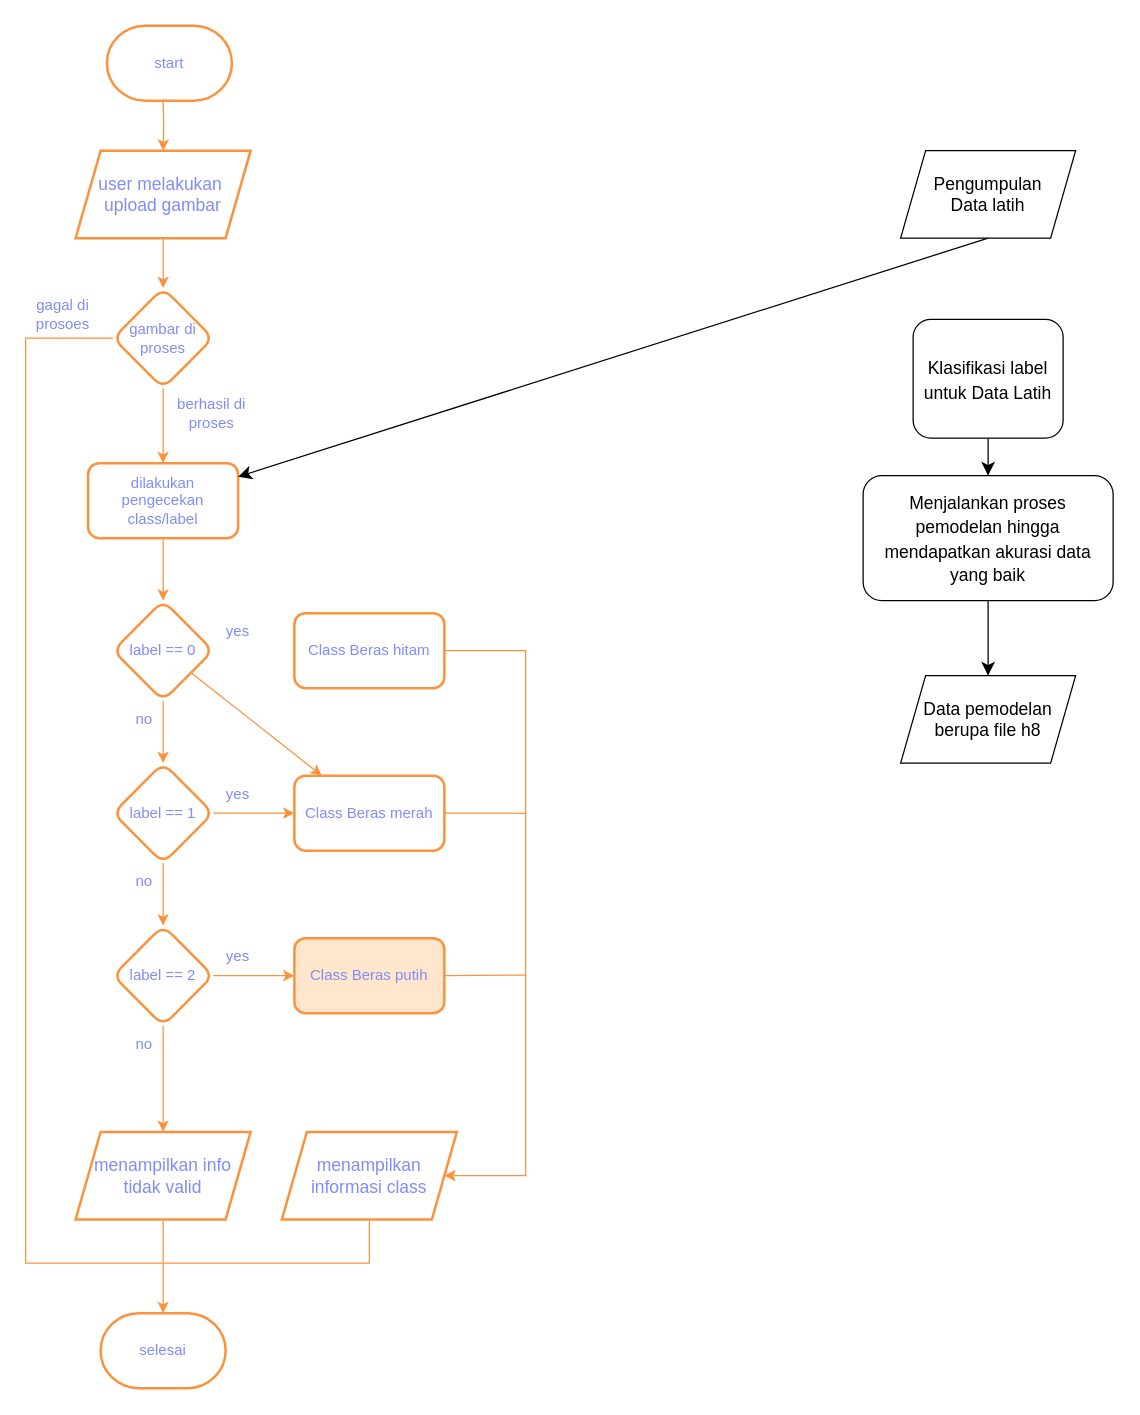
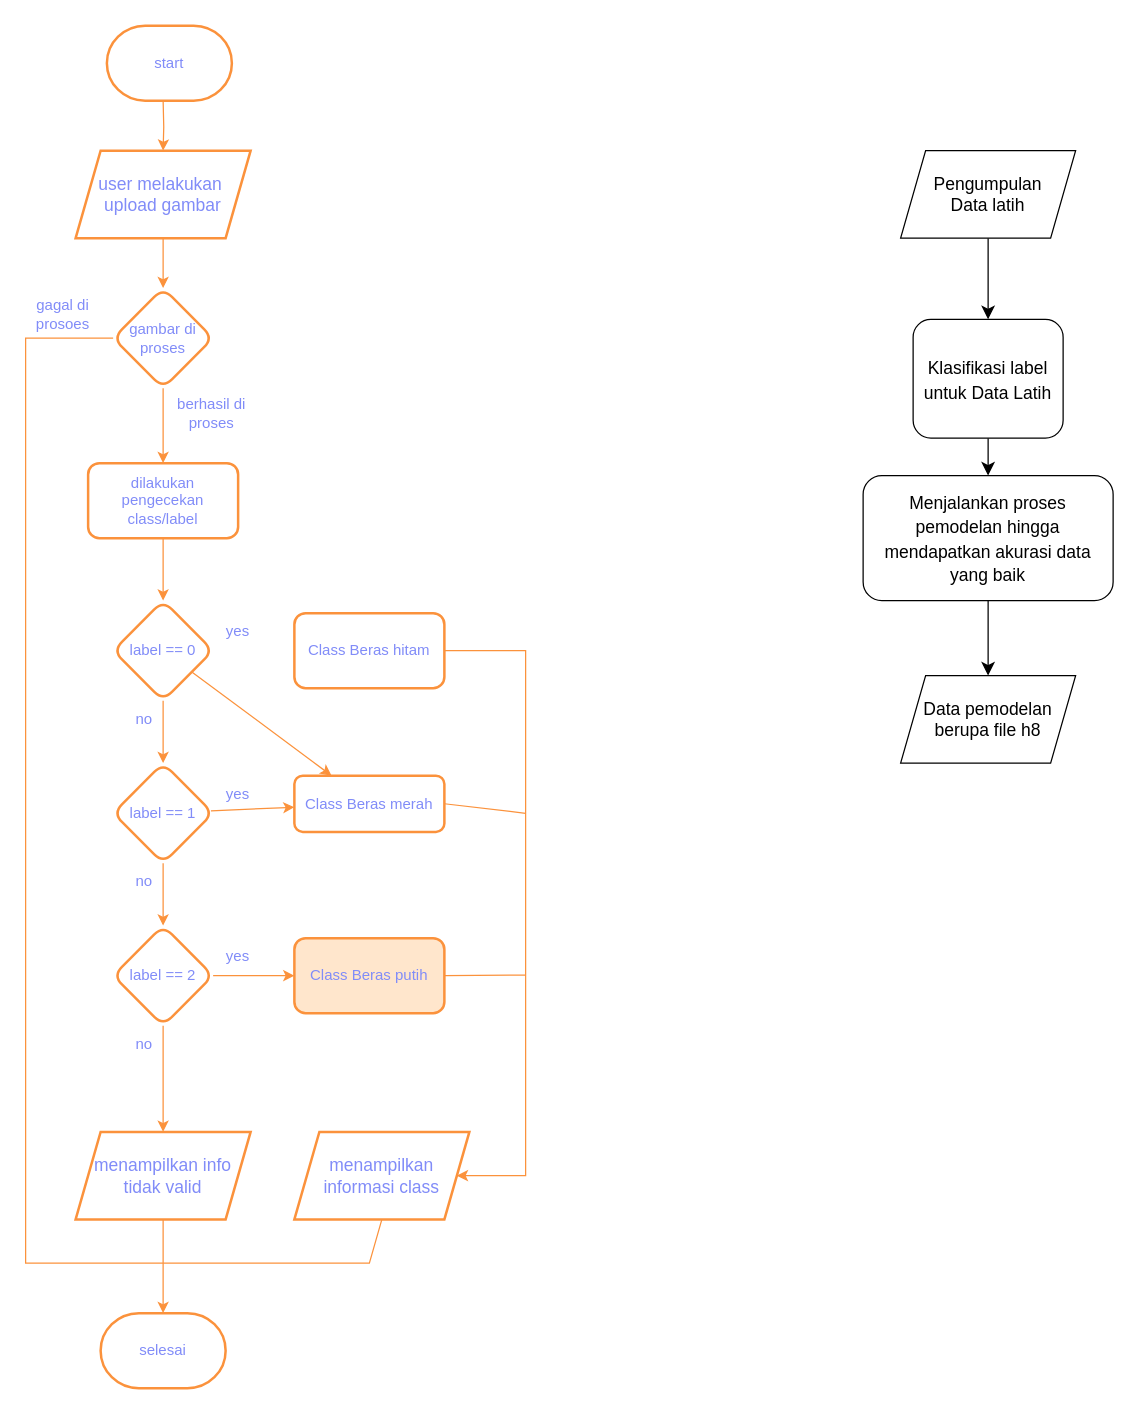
(617, 356) -> (988, 274)
(369, 813) -> (369, 804)
(369, 1176) -> (382, 1176)
